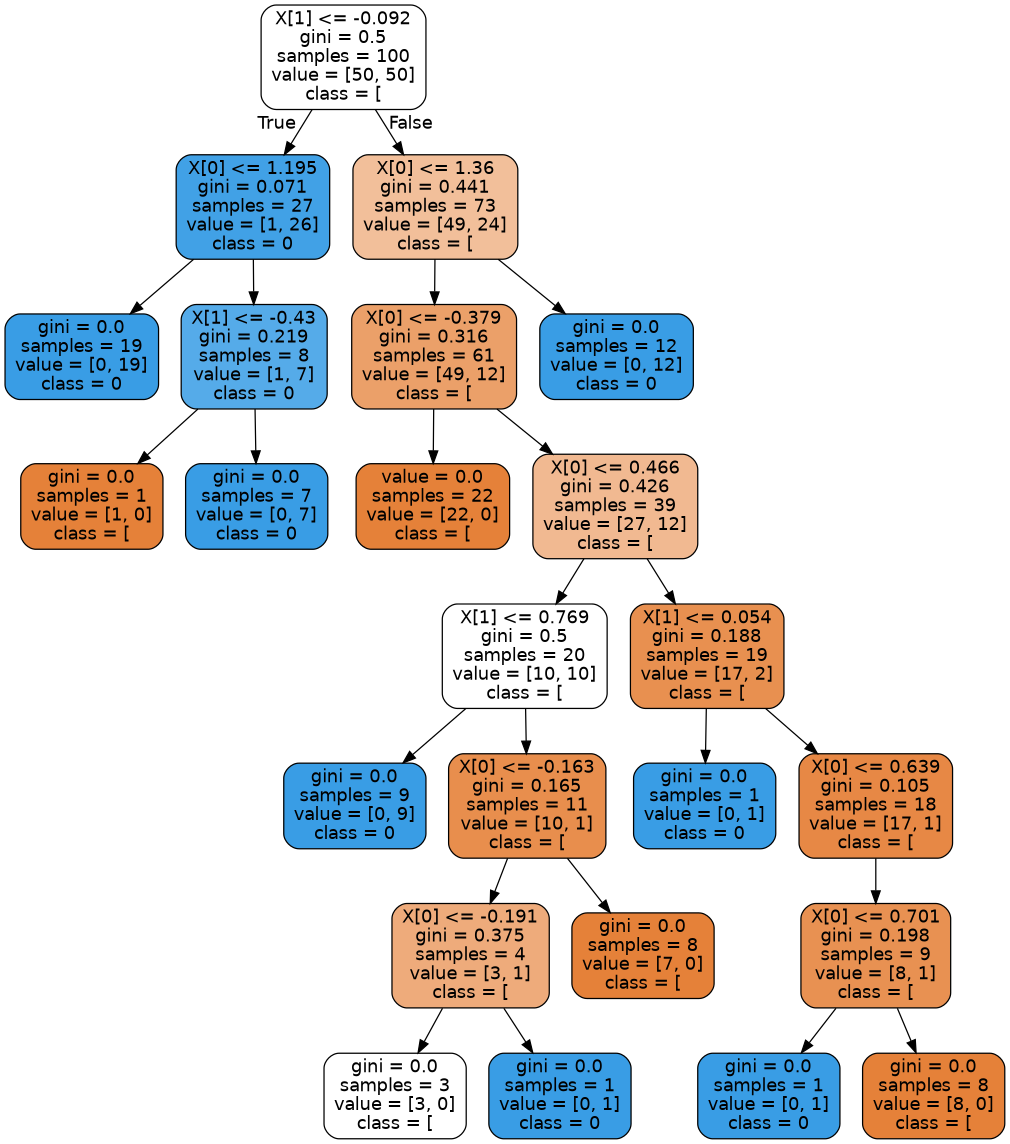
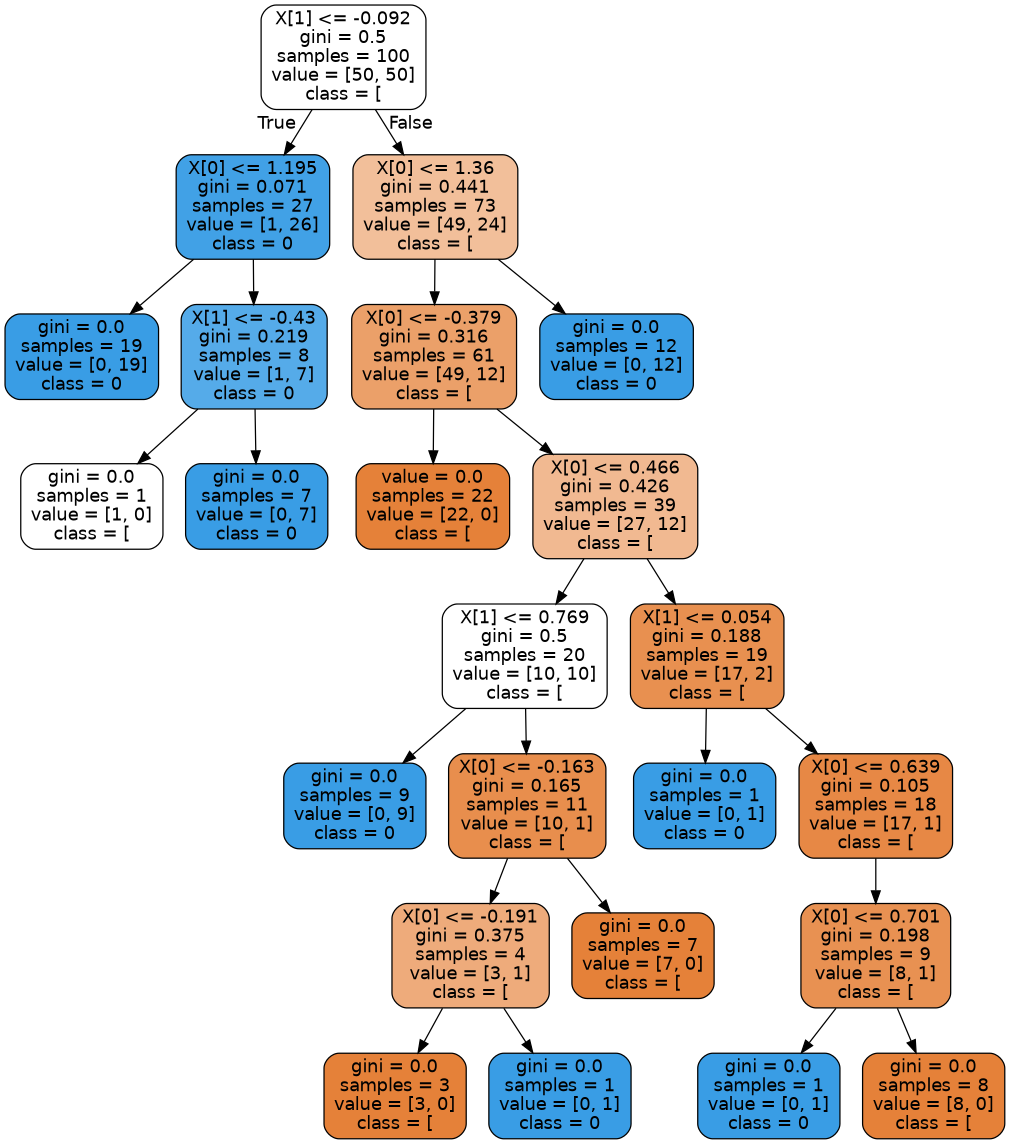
(92, 506) -> (92, 506)
(643, 956) -> (643, 956)
(395, 1096) -> (395, 1096)
